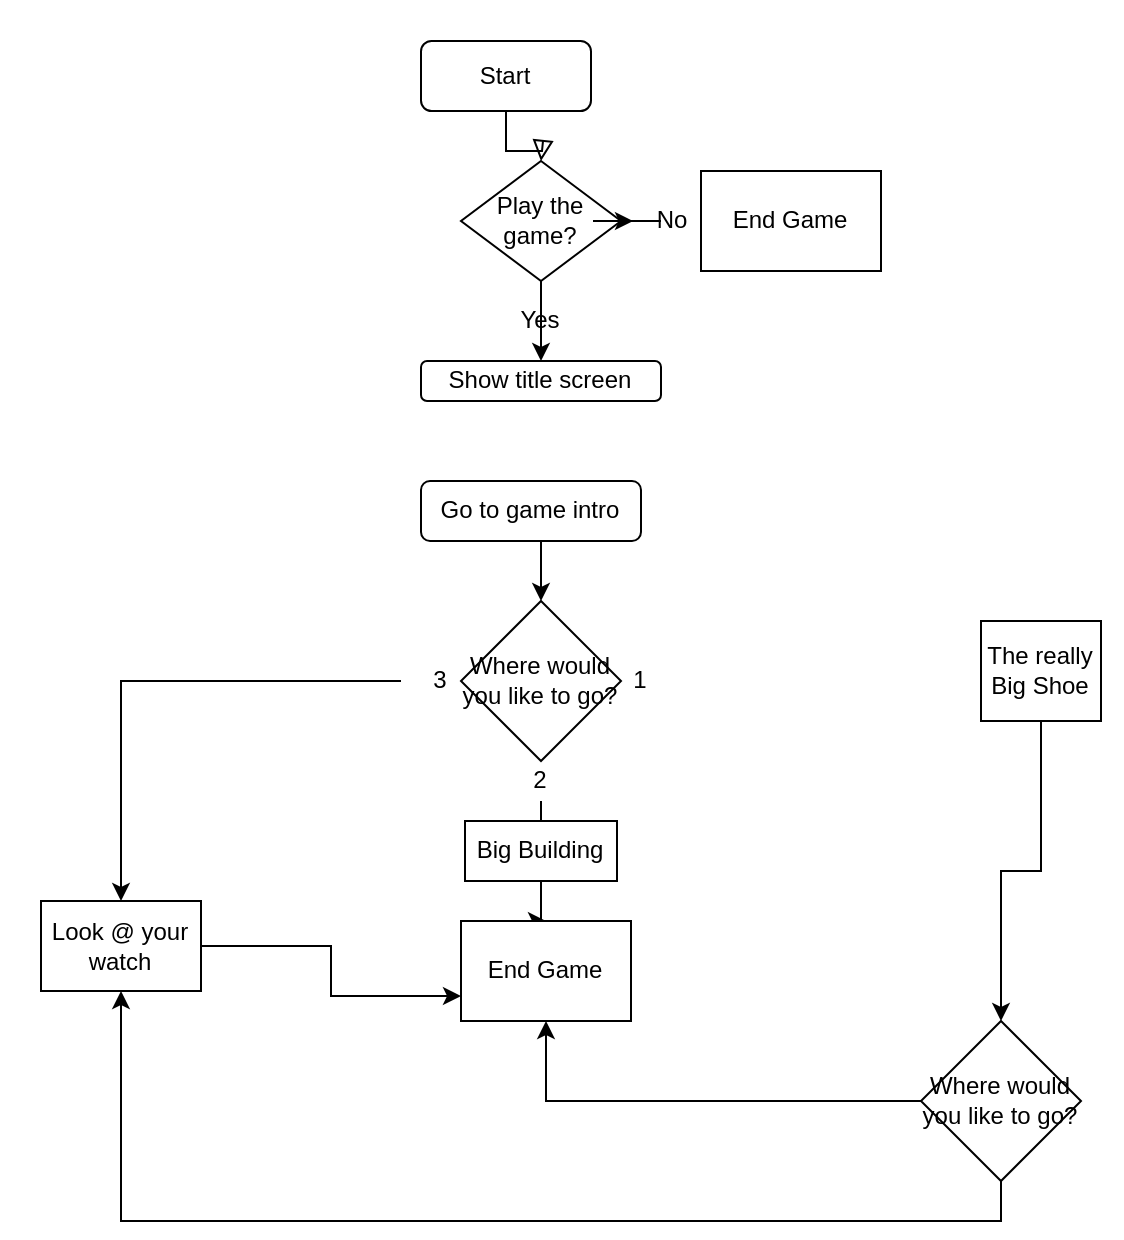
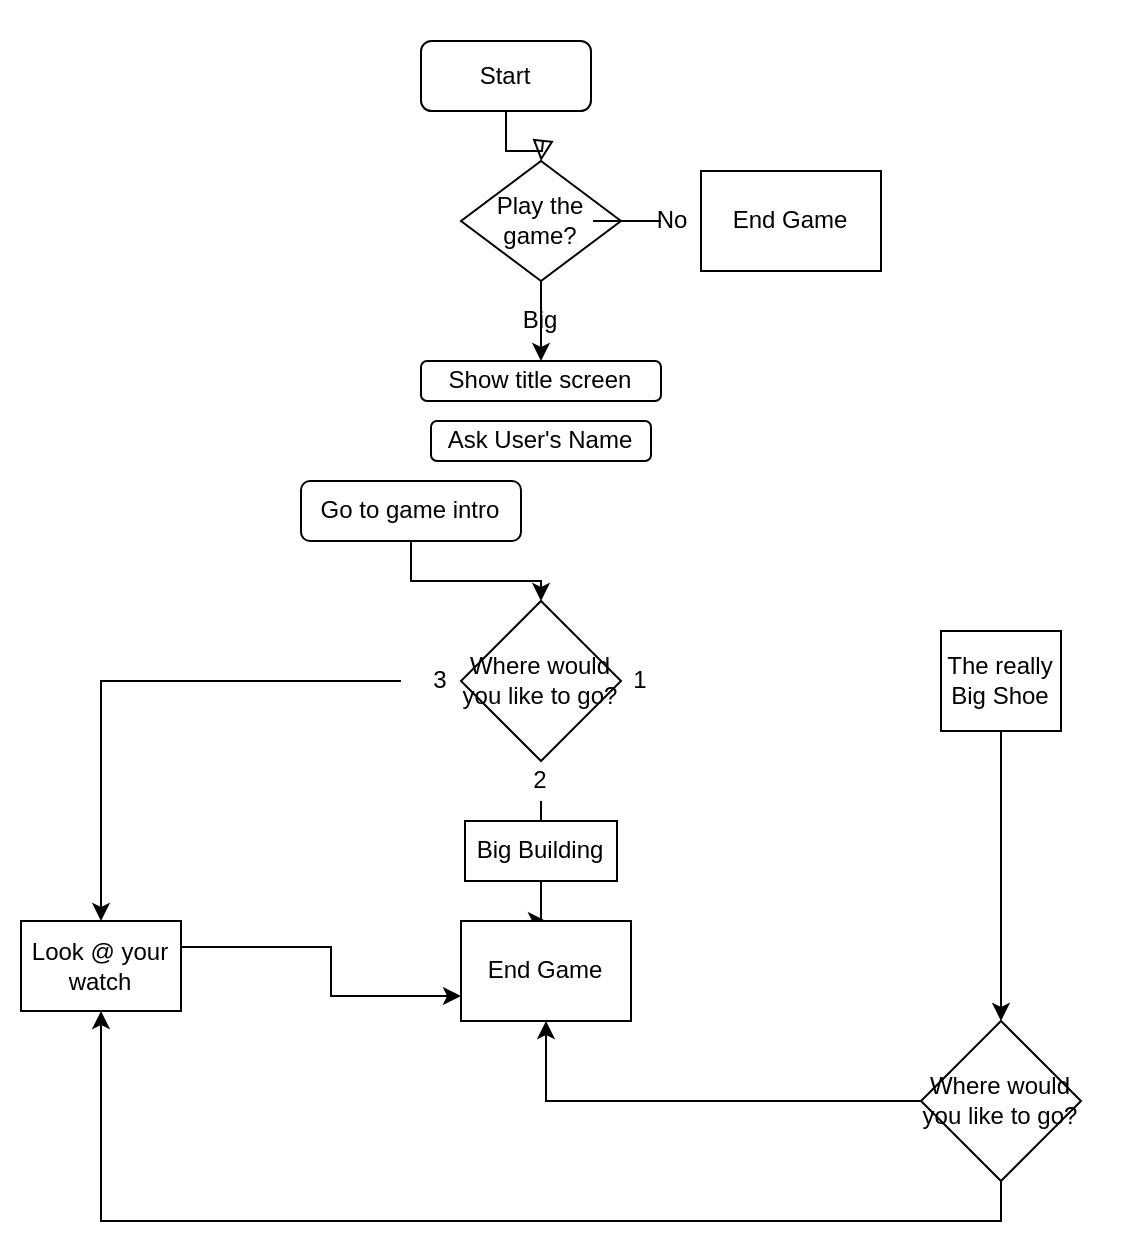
(618, 221) -> (624, 221)
(541, 321) -> (541, 321)
none -> (541, 441)
(531, 511) -> (411, 511)
(1041, 671) -> (1001, 681)
(121, 946) -> (101, 966)
